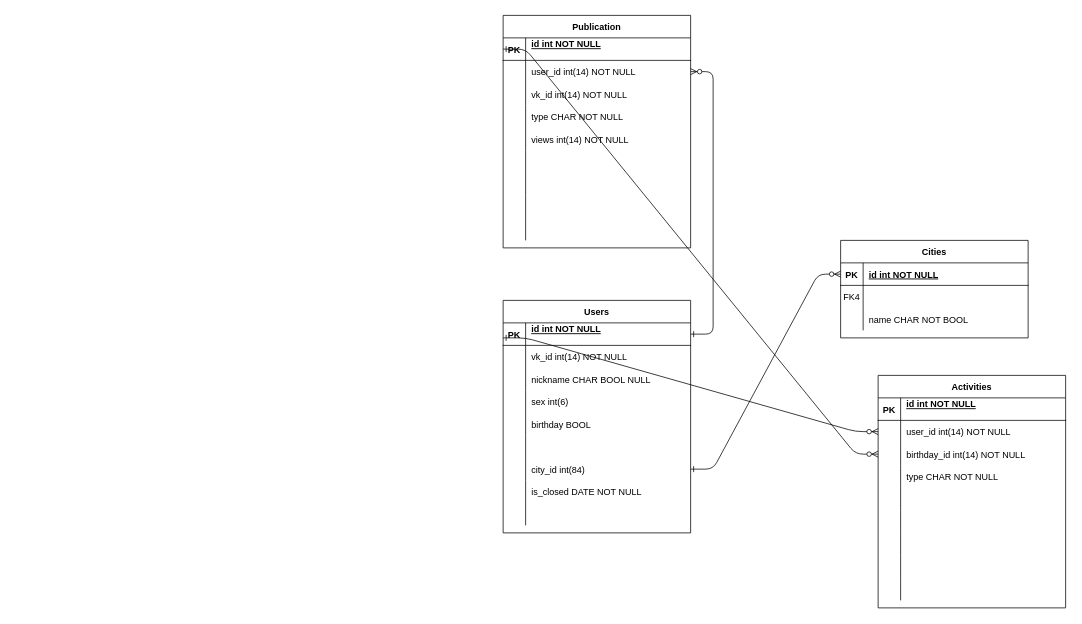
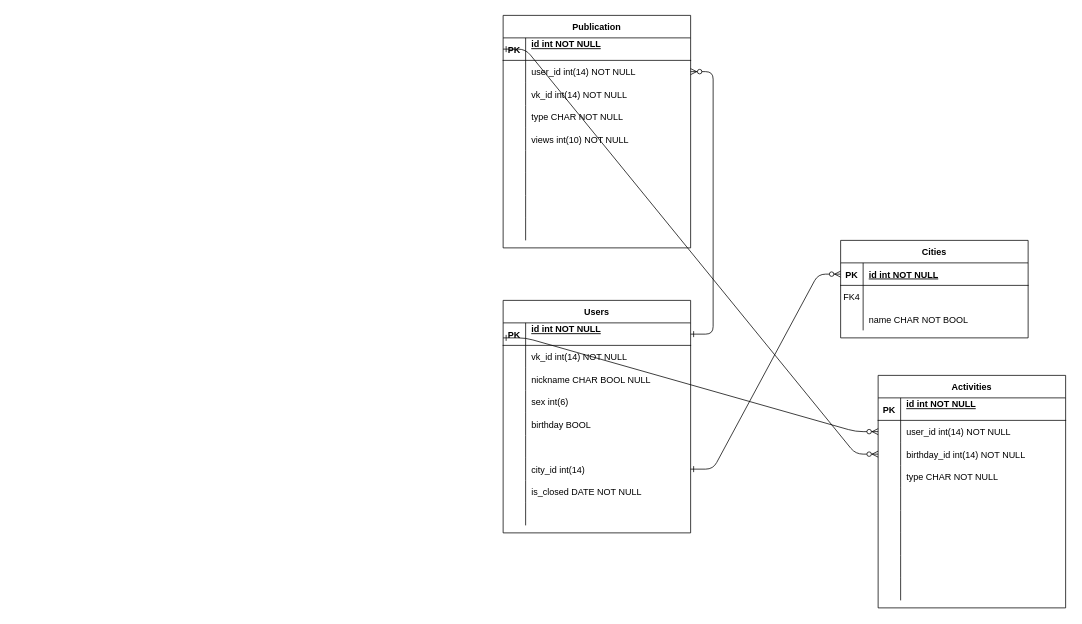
(581, 140) -> (581, 140)
(564, 470) -> (564, 470)
